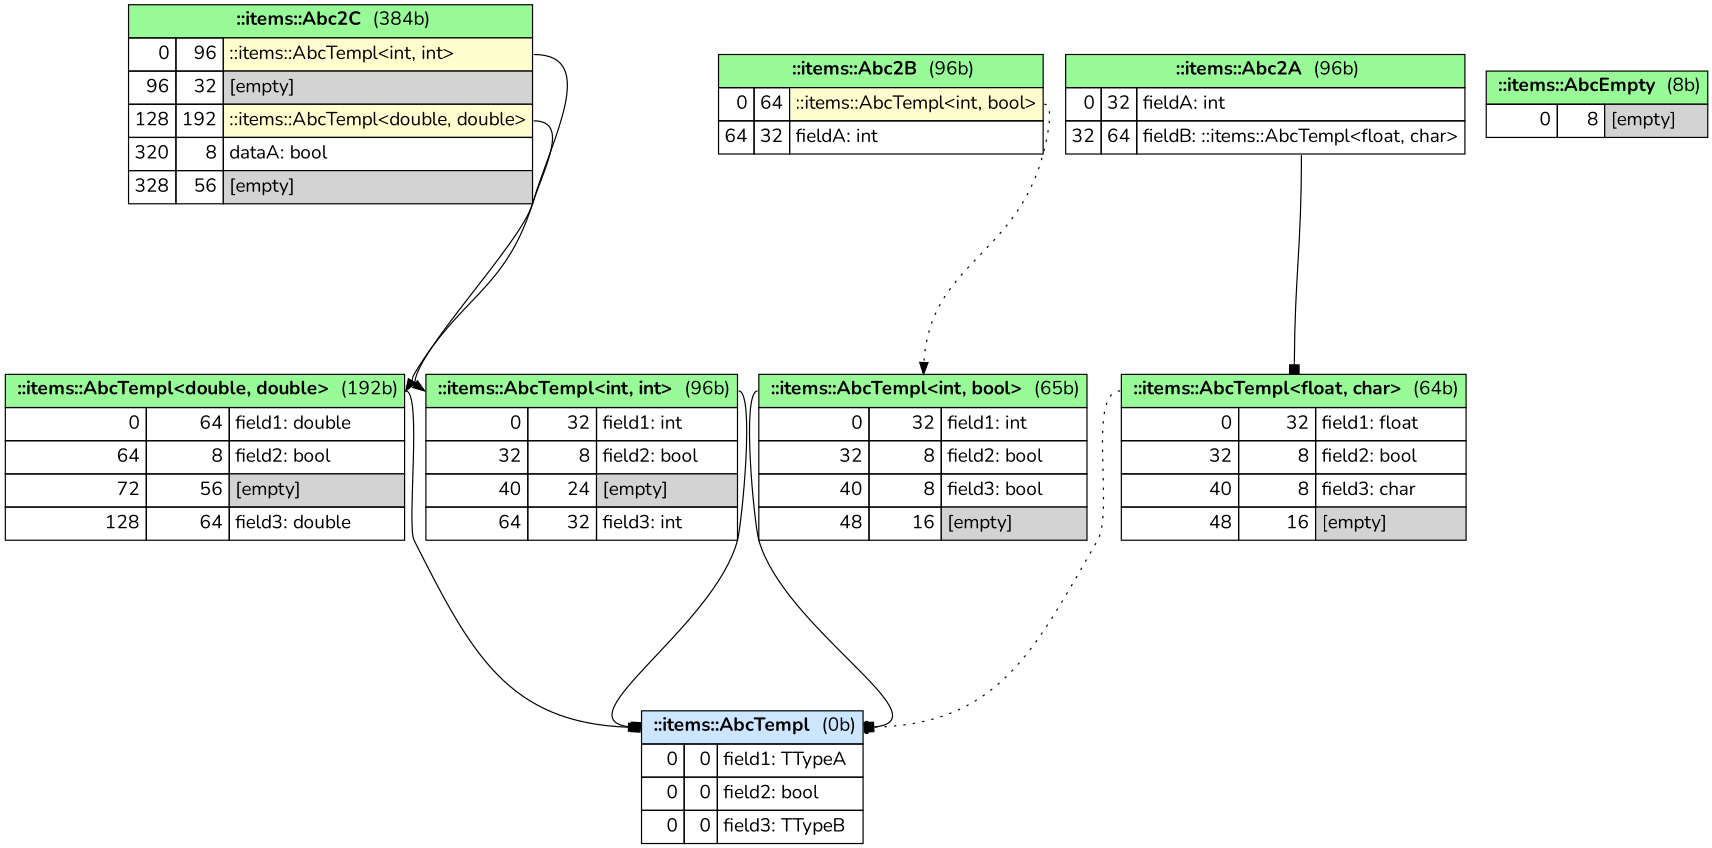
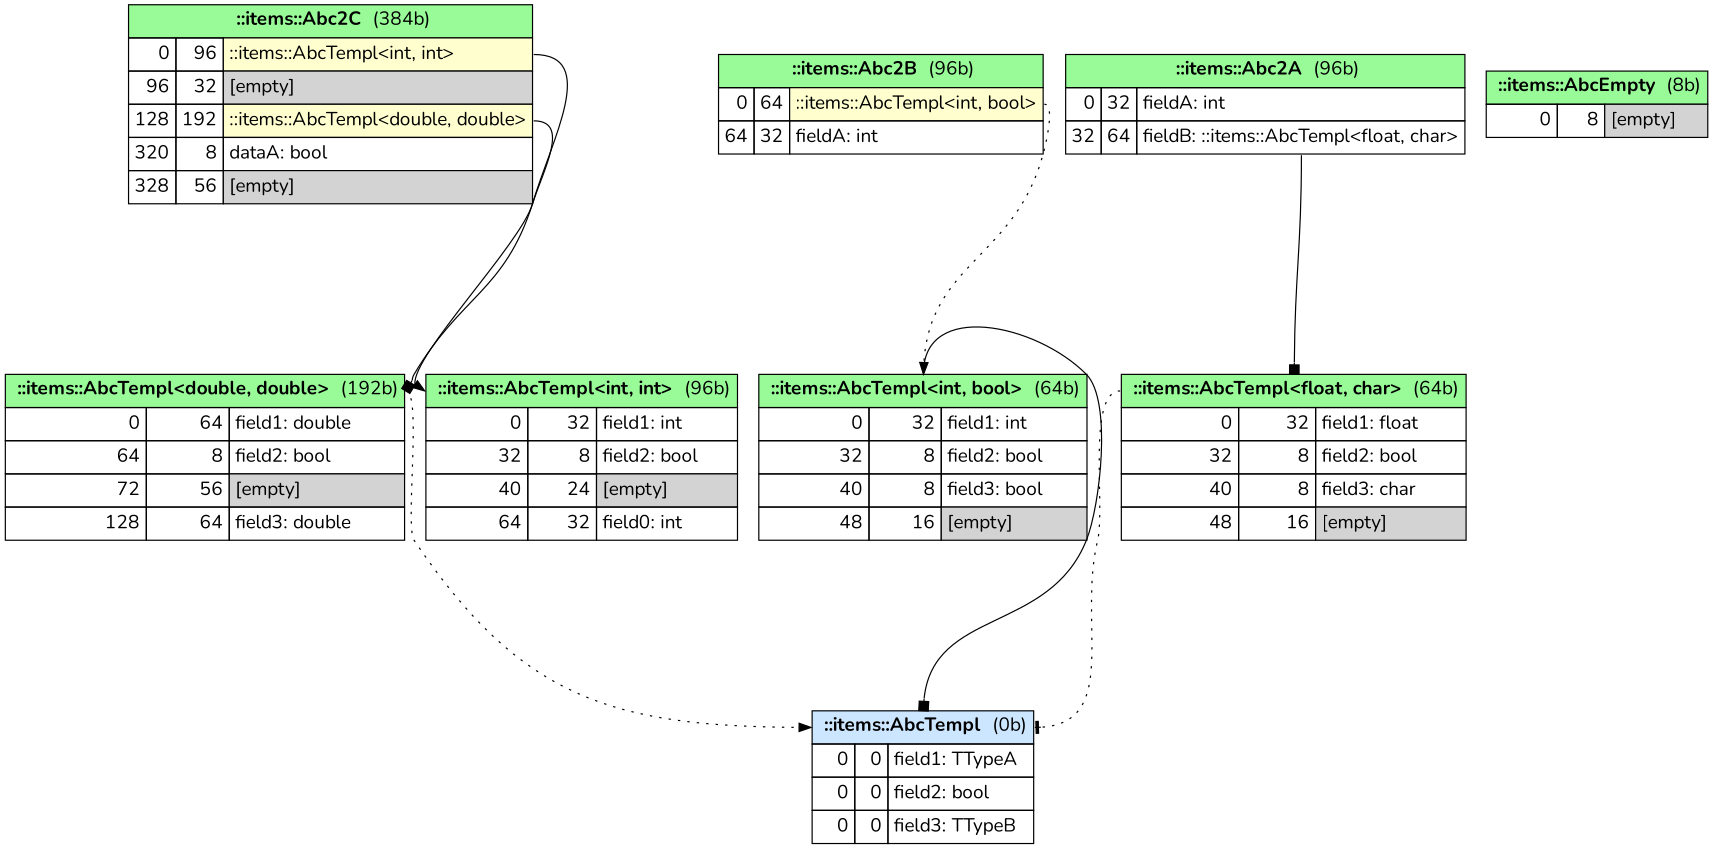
(499, 270) -> (499, 270)
(1052, 389) -> (1052, 389)
(642, 522) -> (642, 522)
(719, 579) -> none
(450, 607) -> (513, 653)
